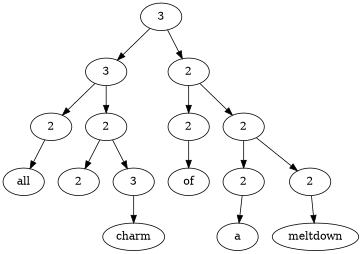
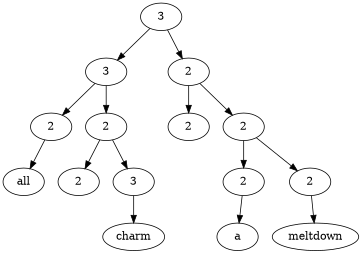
(189, 182) -> none
